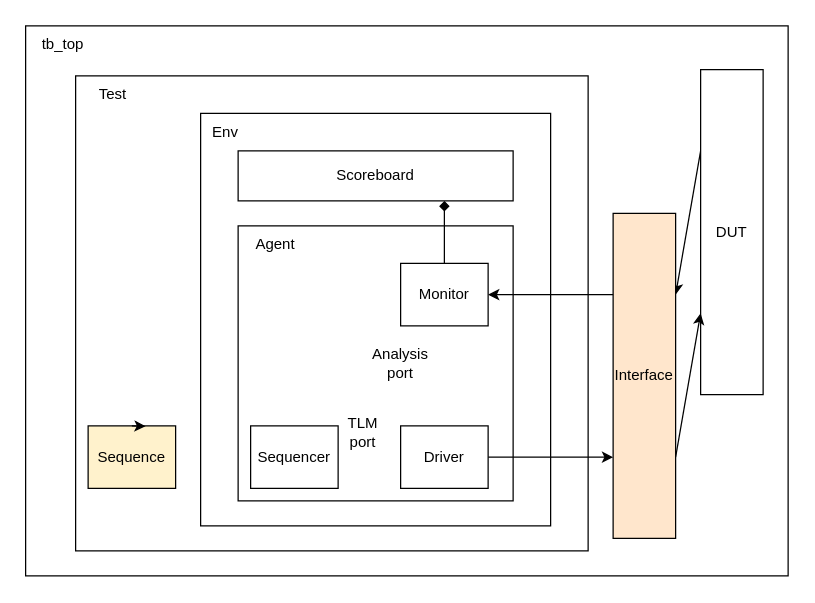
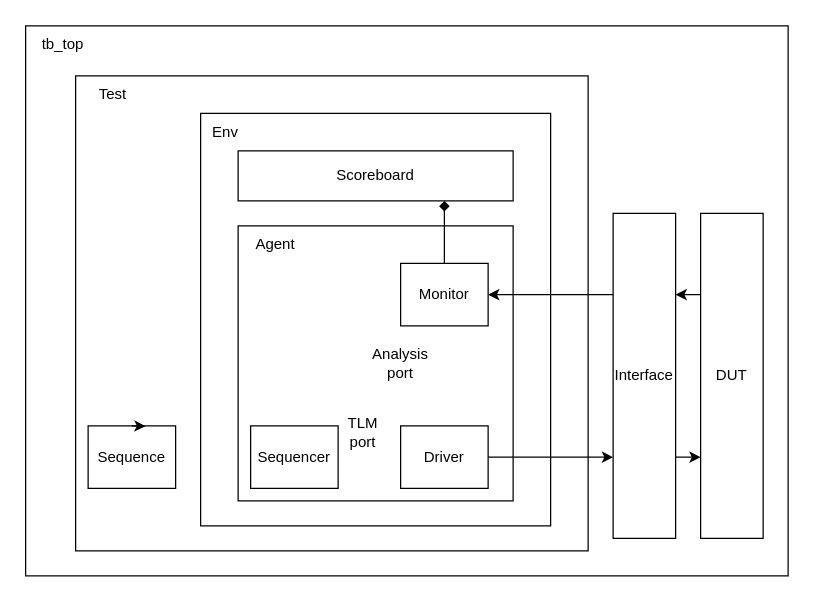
(732, 232) -> (732, 376)
(644, 376) -> (644, 376)
(132, 457) -> (132, 457)
